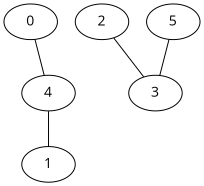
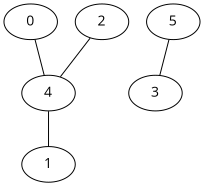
(129, 57) -> (75, 57)
